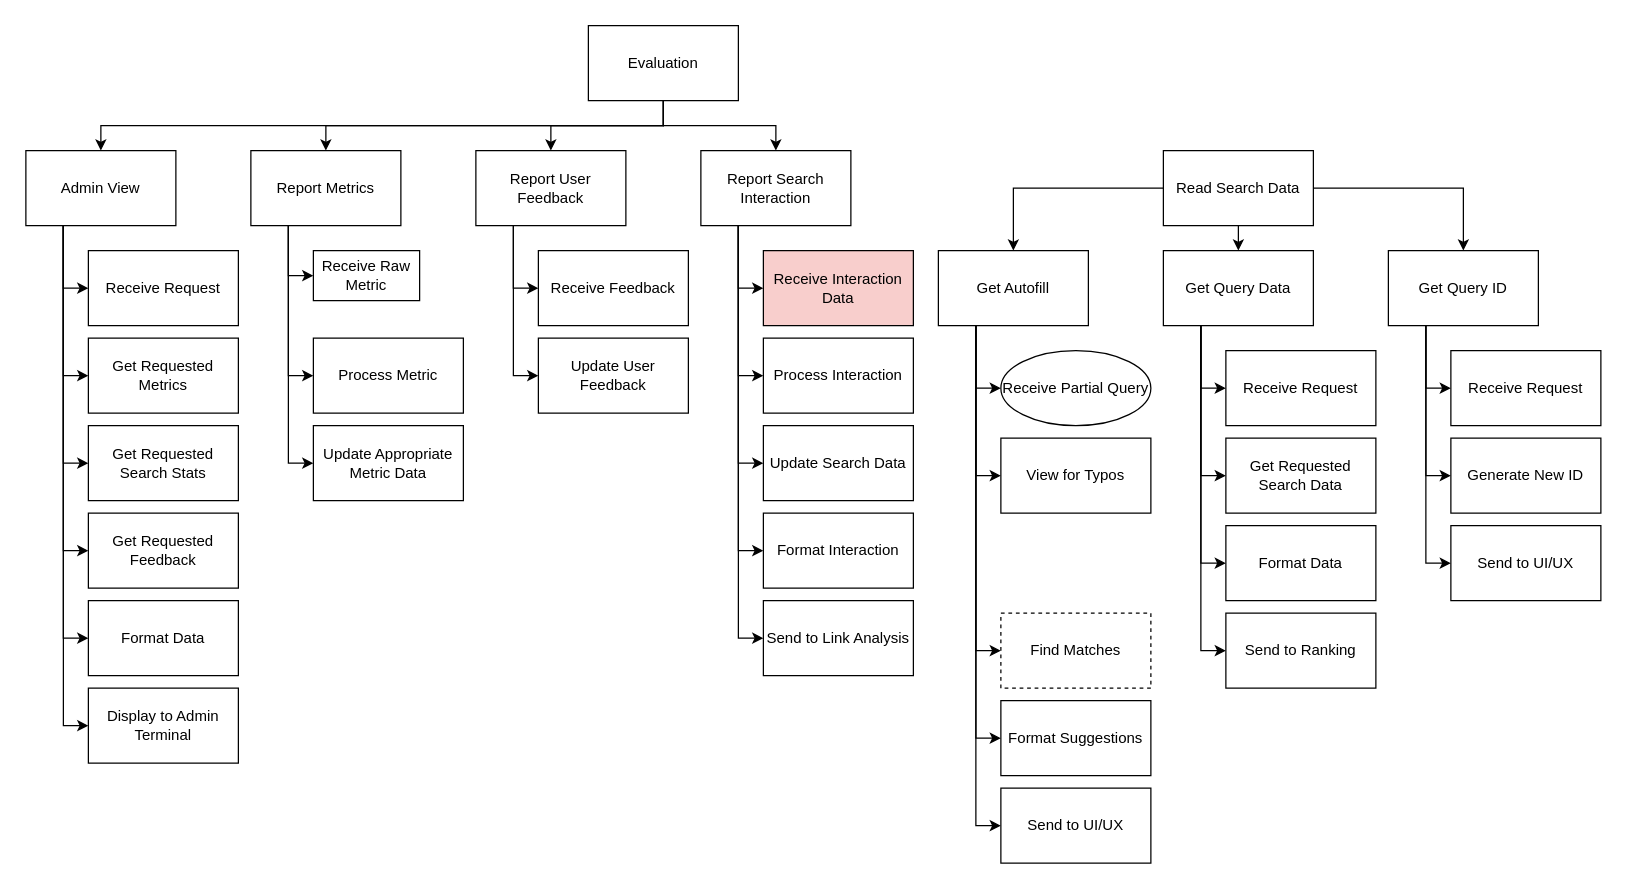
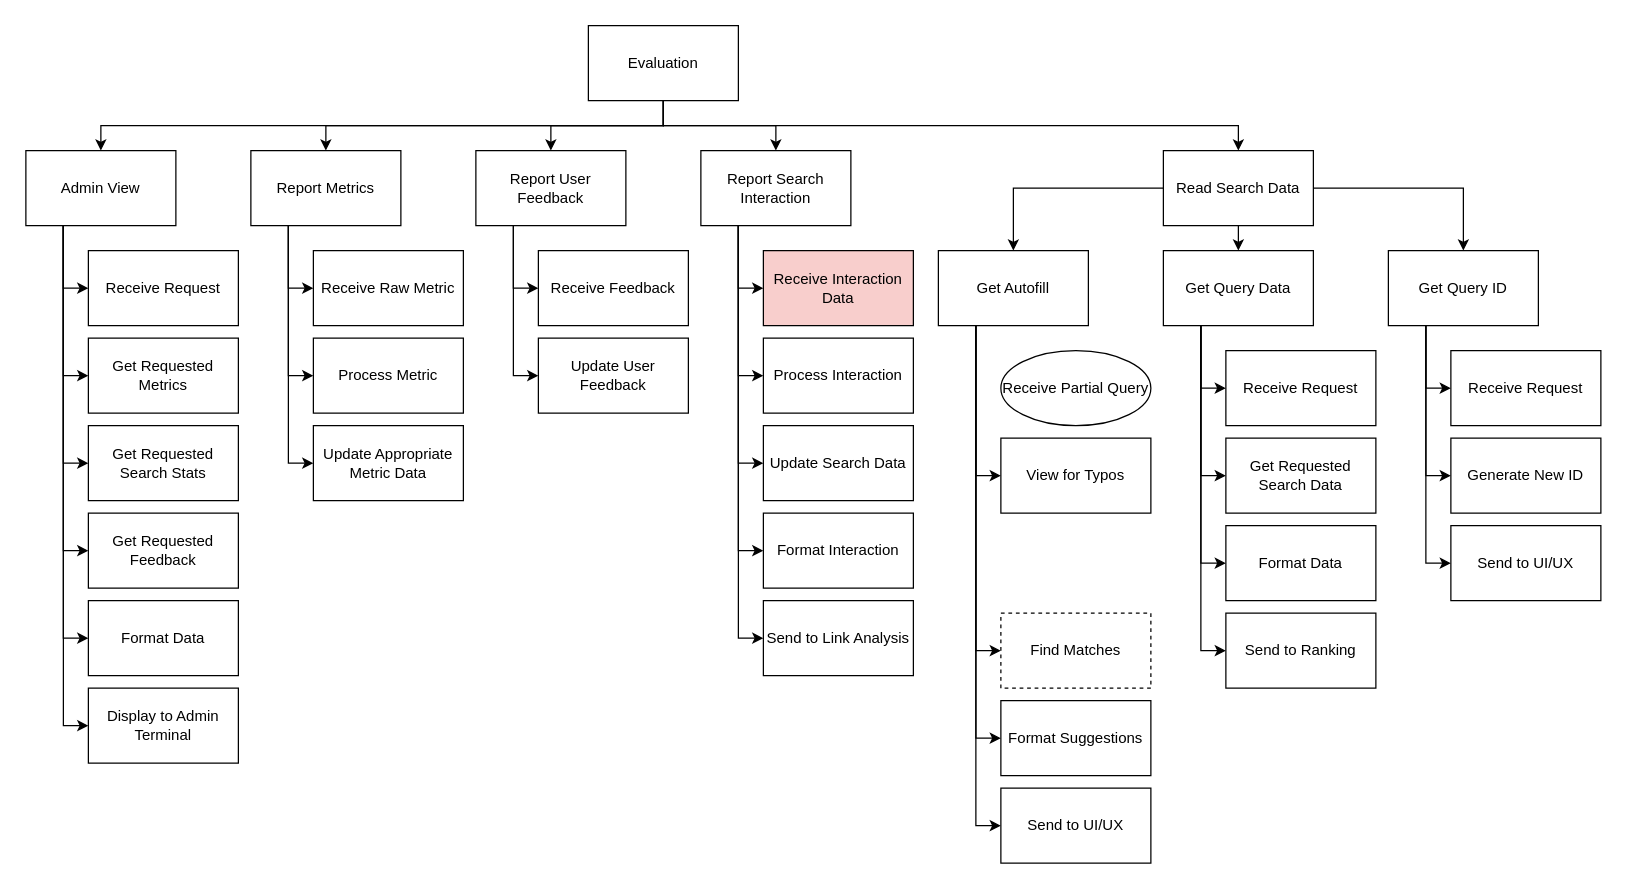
none -> (1016, 126)
(366, 276) -> (388, 288)
(985, 388) -> none
